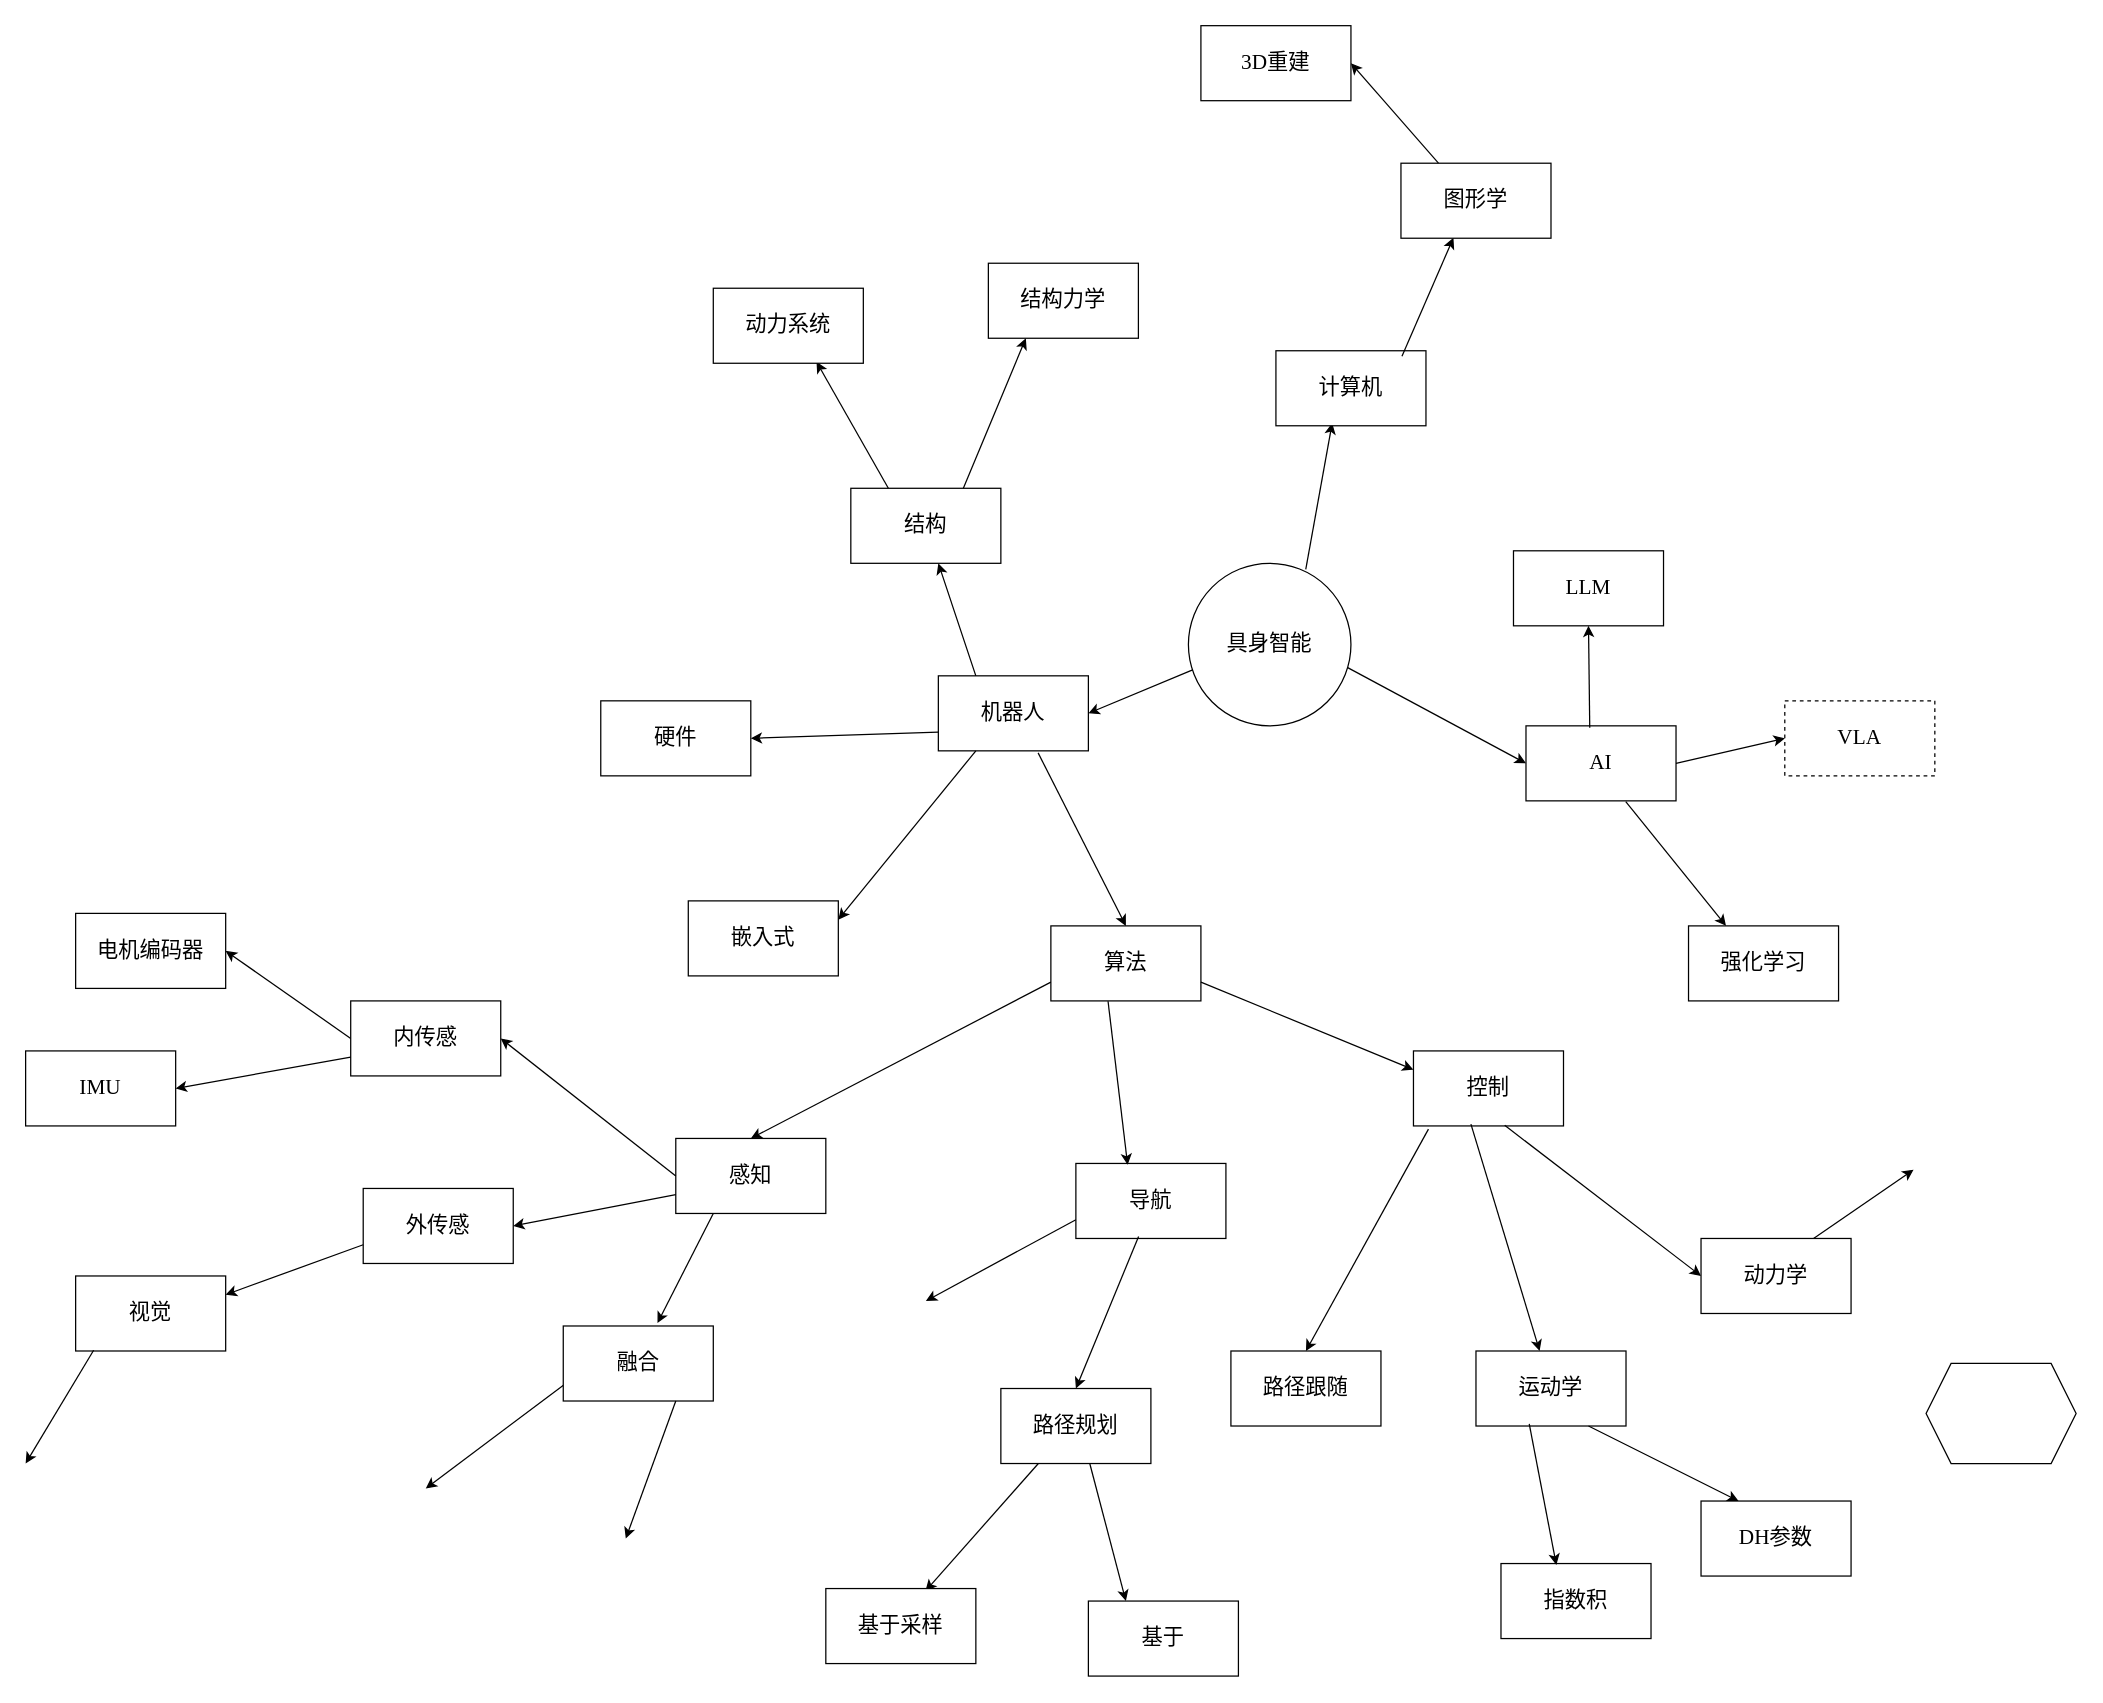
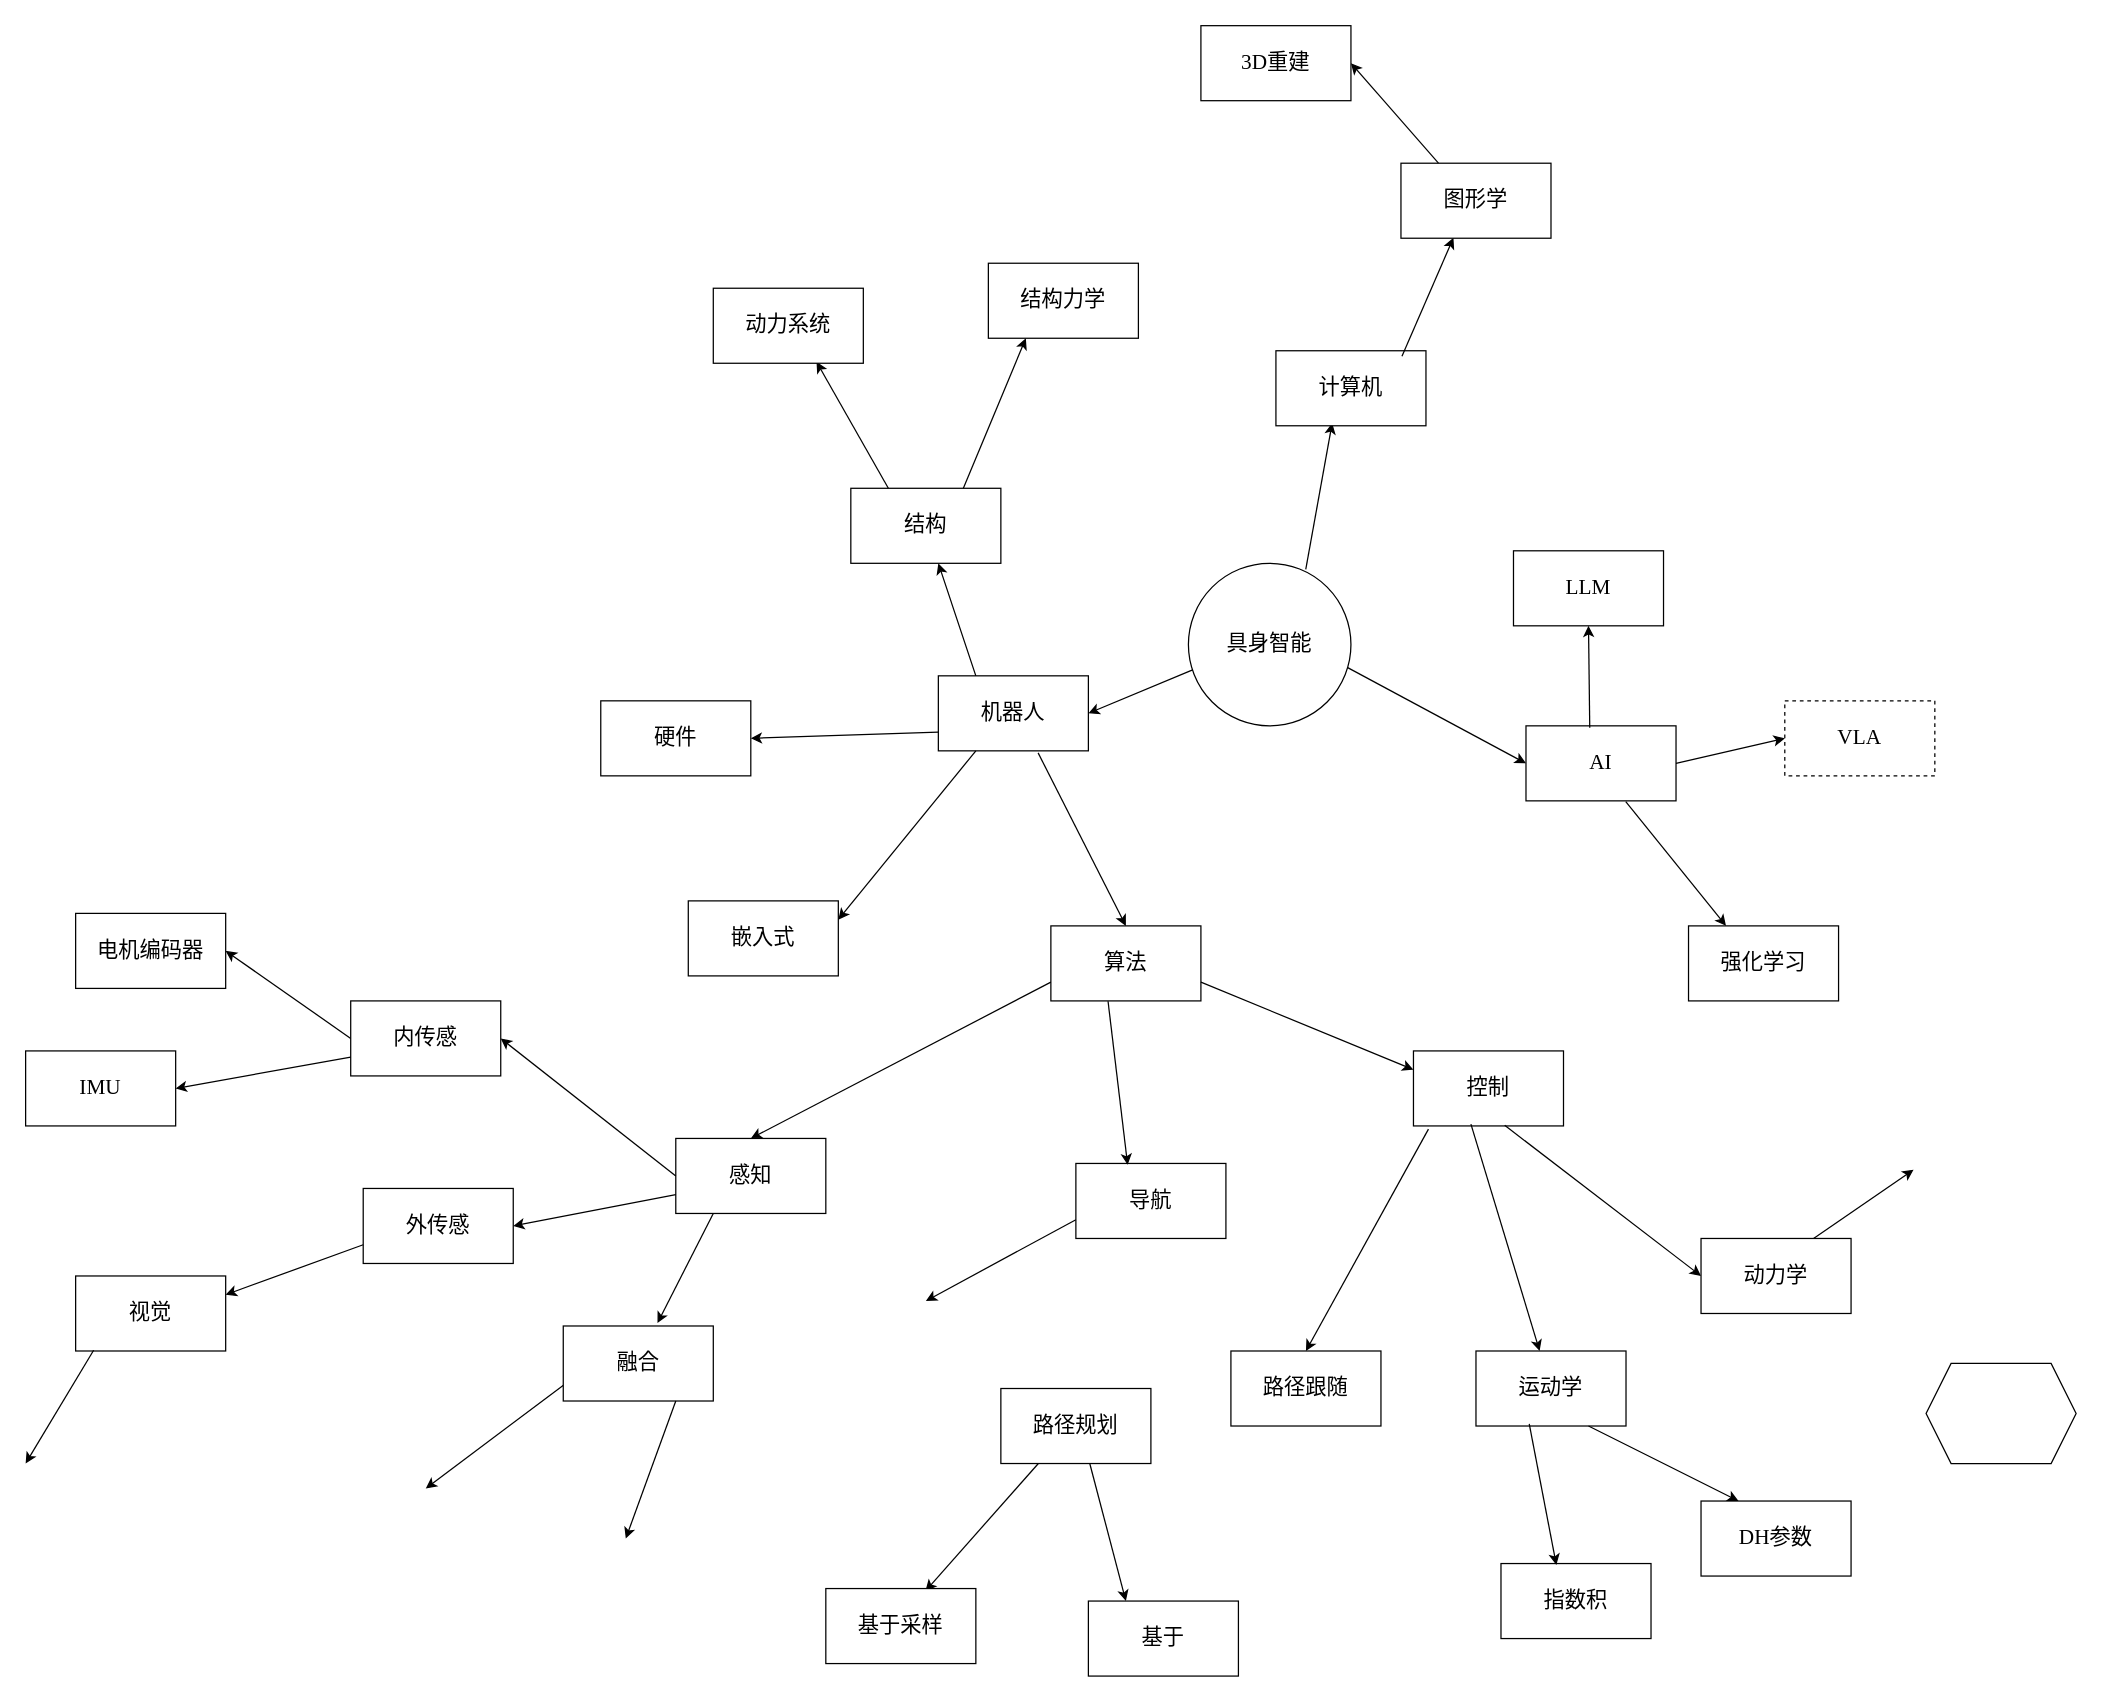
(1108, 1309) -> none
